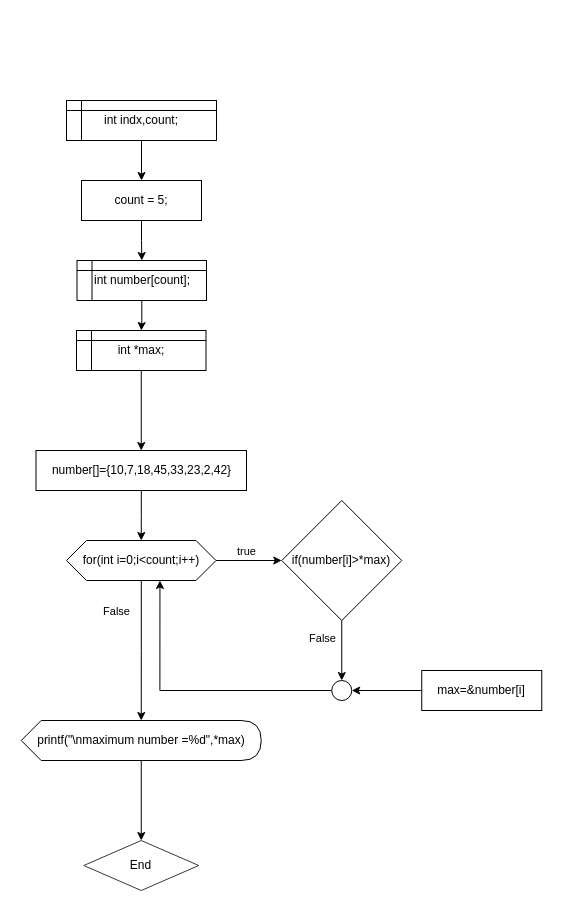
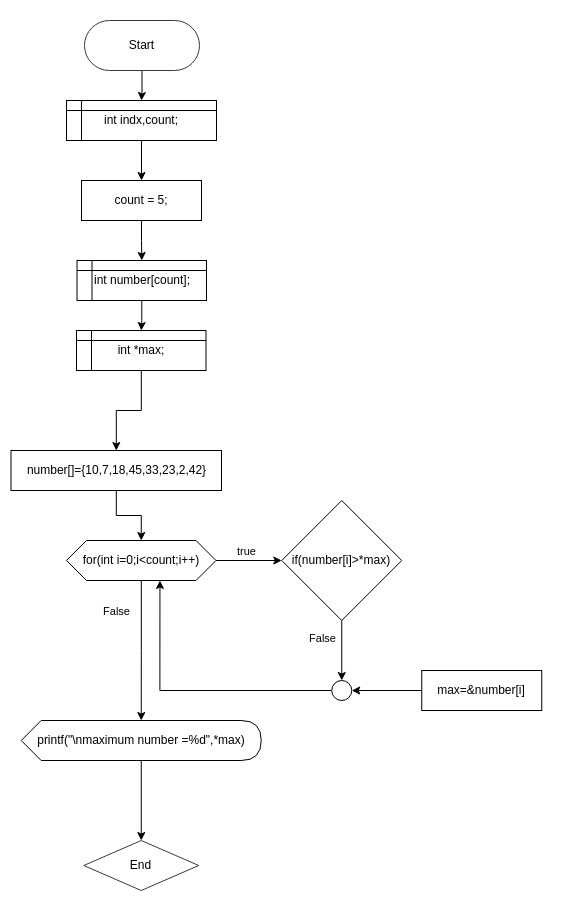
none -> (142, 46)
none -> (142, 82)
(141, 471) -> (116, 471)
